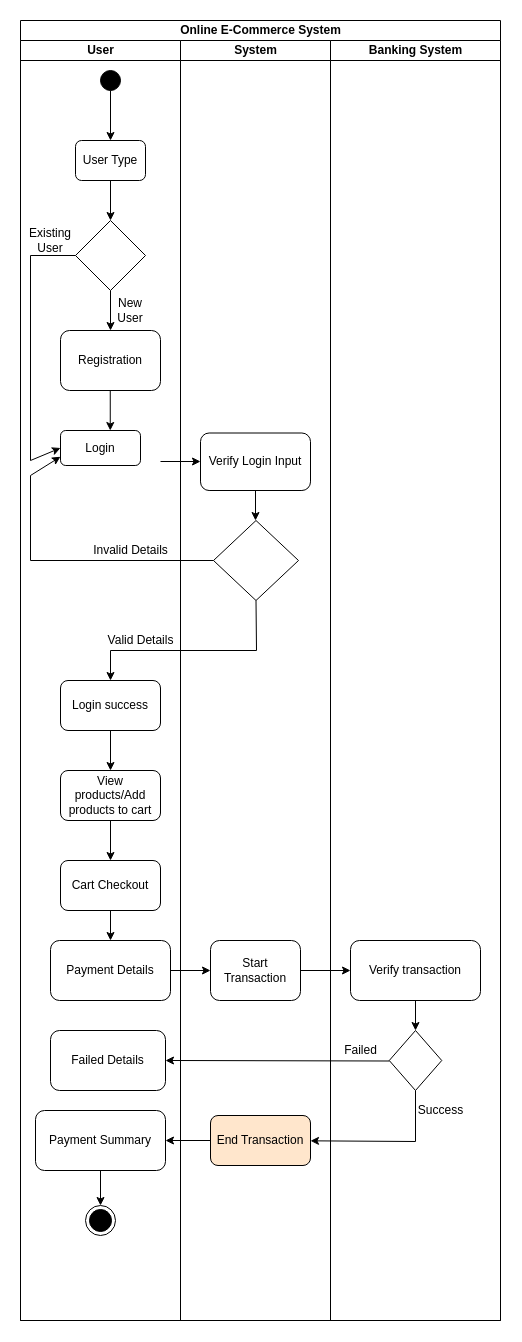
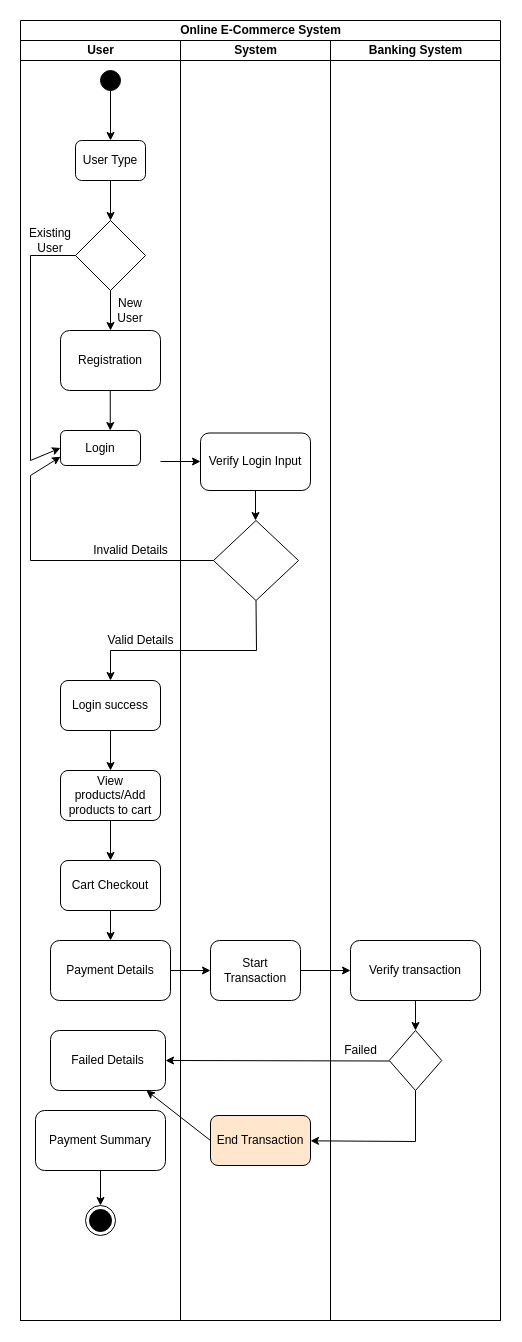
(441, 1111) -> none
(191, 1141) -> (182, 1118)
